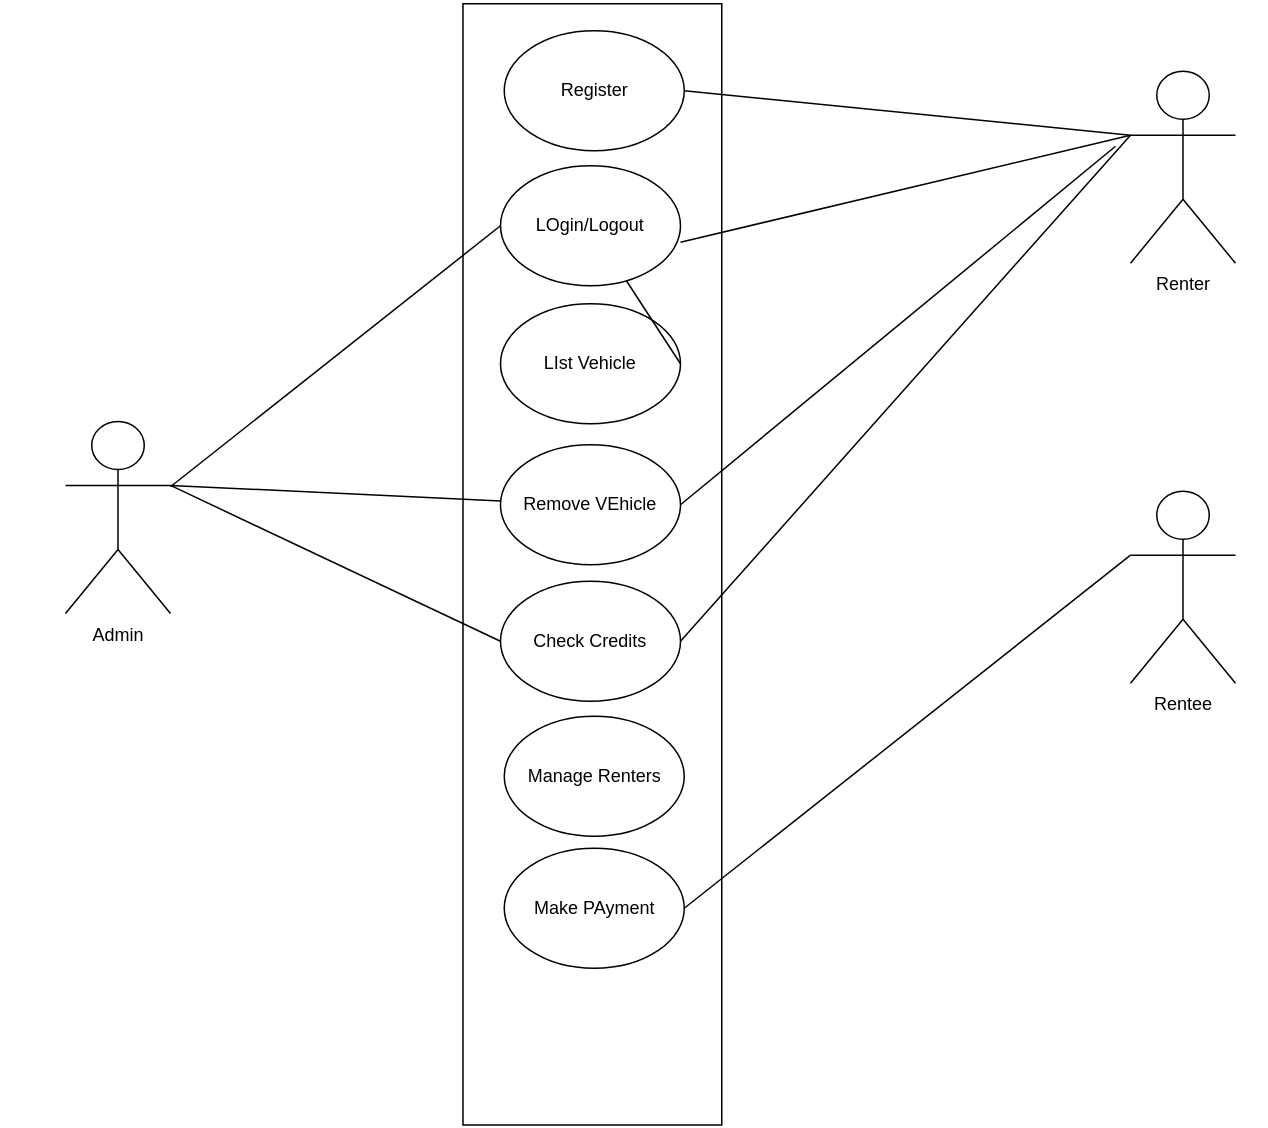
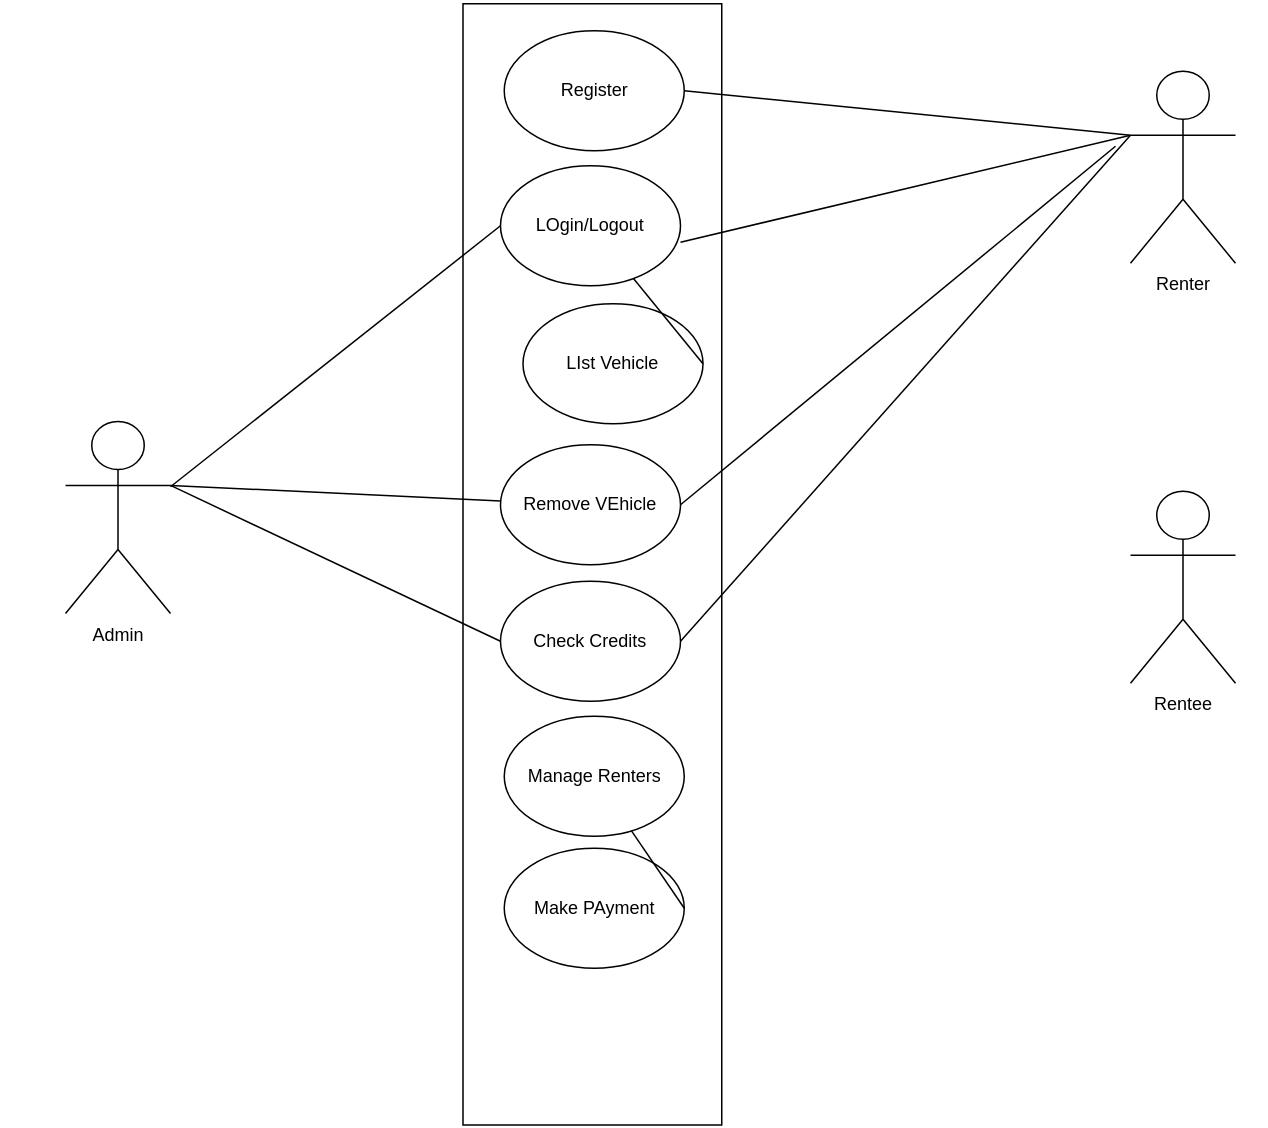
(590, 364) -> (613, 364)
(907, 732) -> (658, 870)
